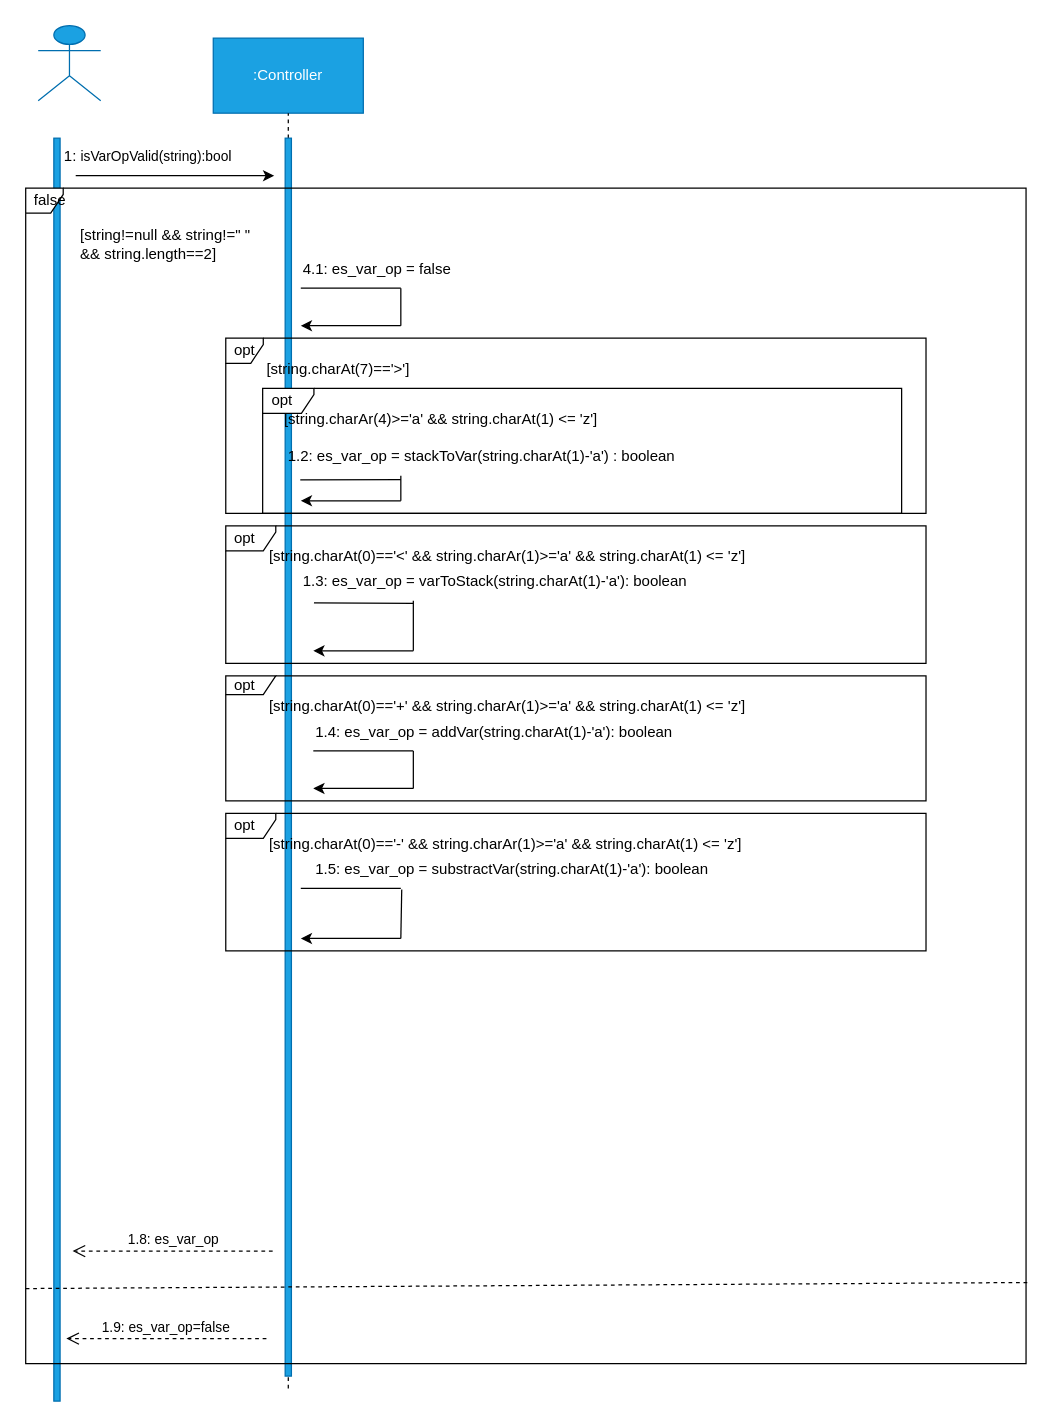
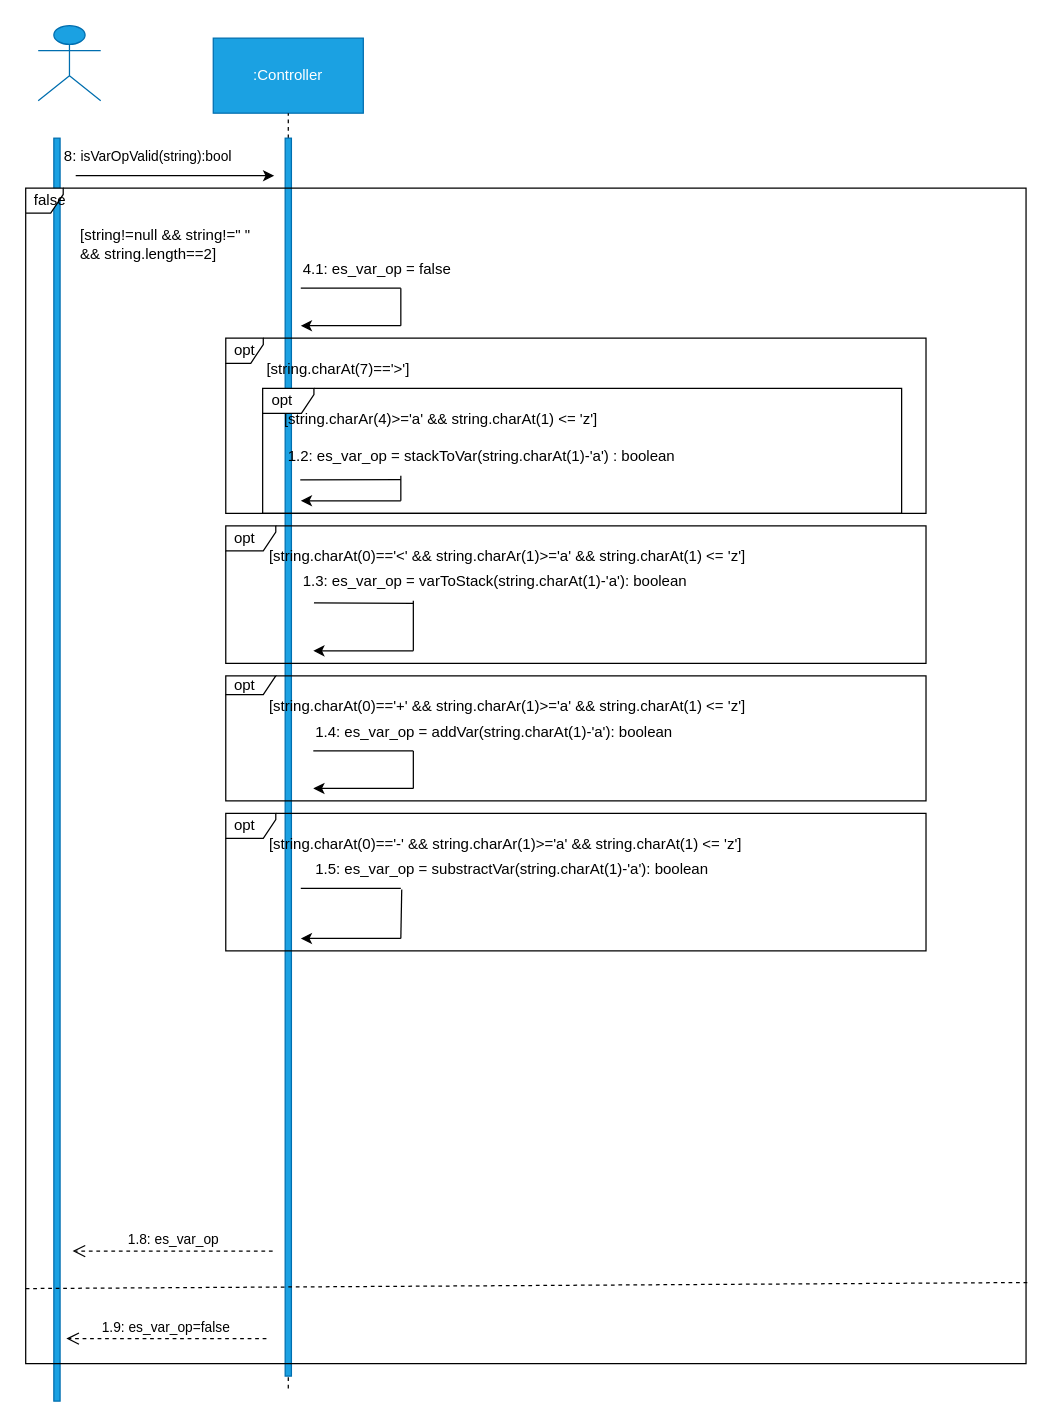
(166, 157) -> (166, 157)
